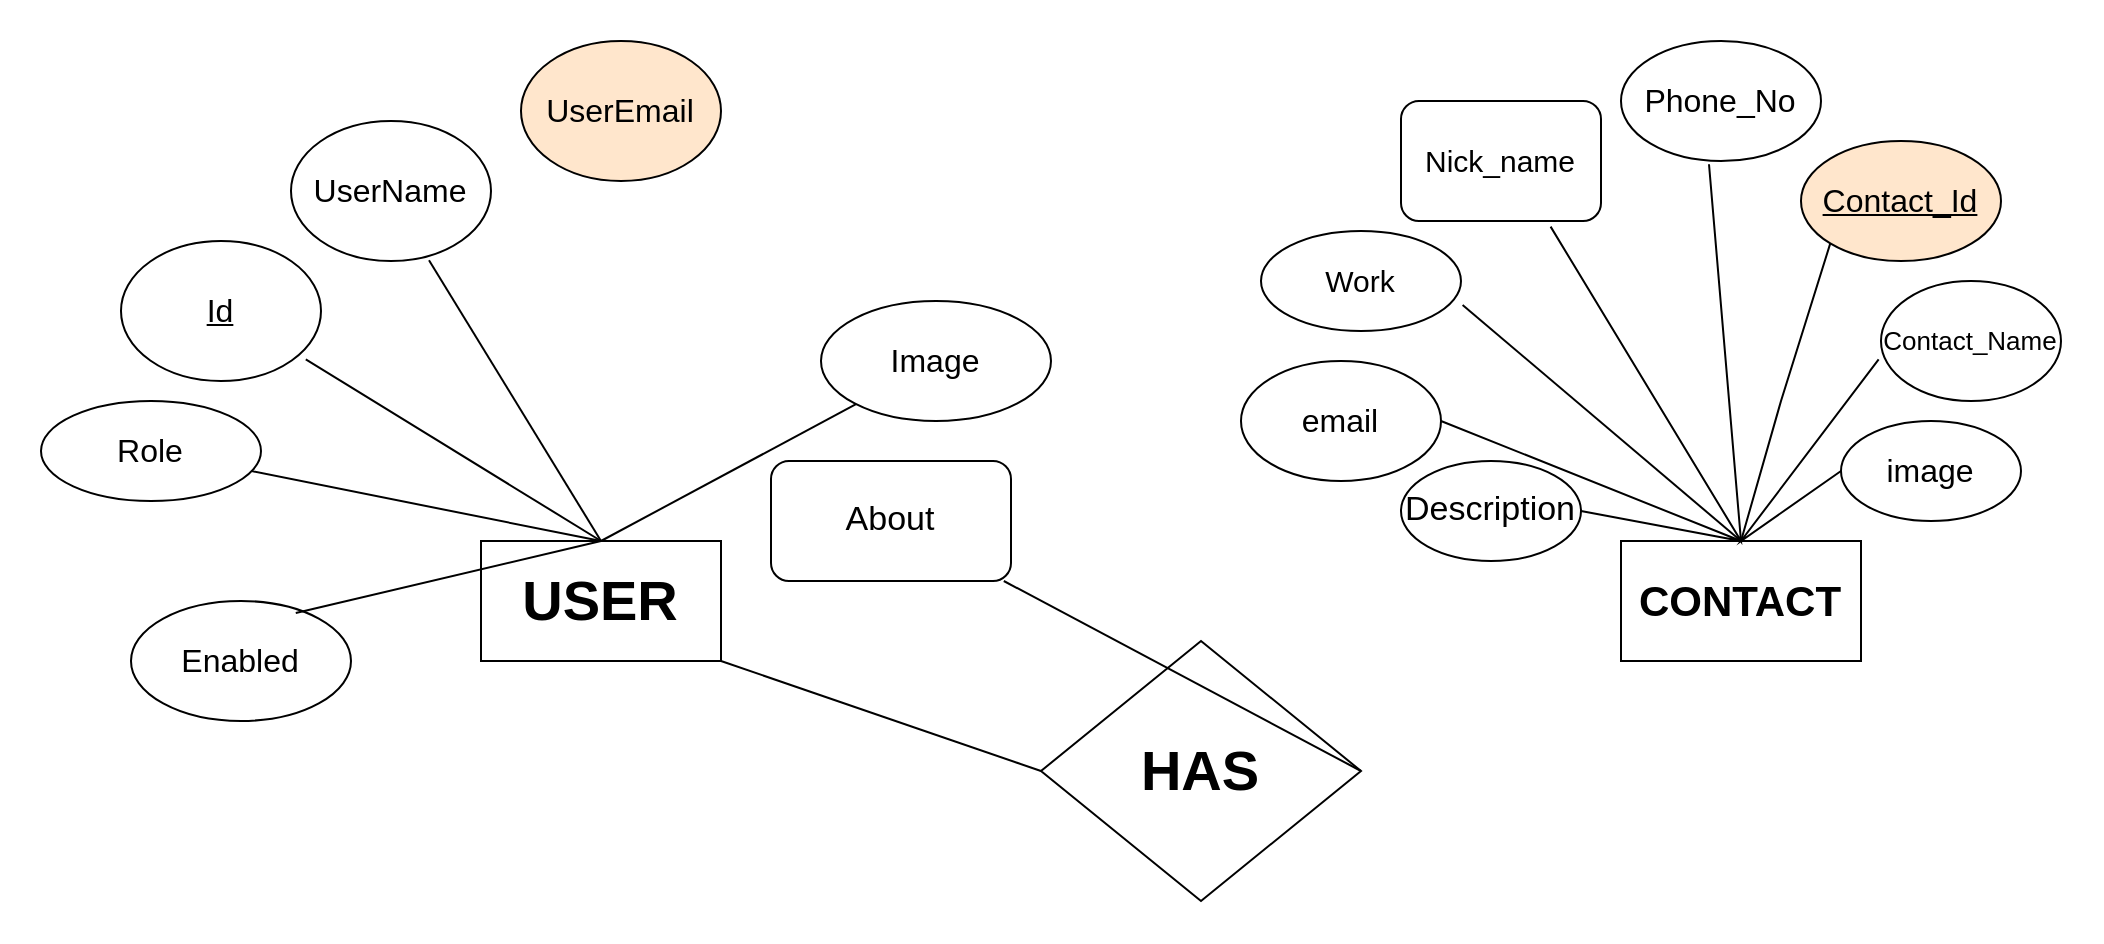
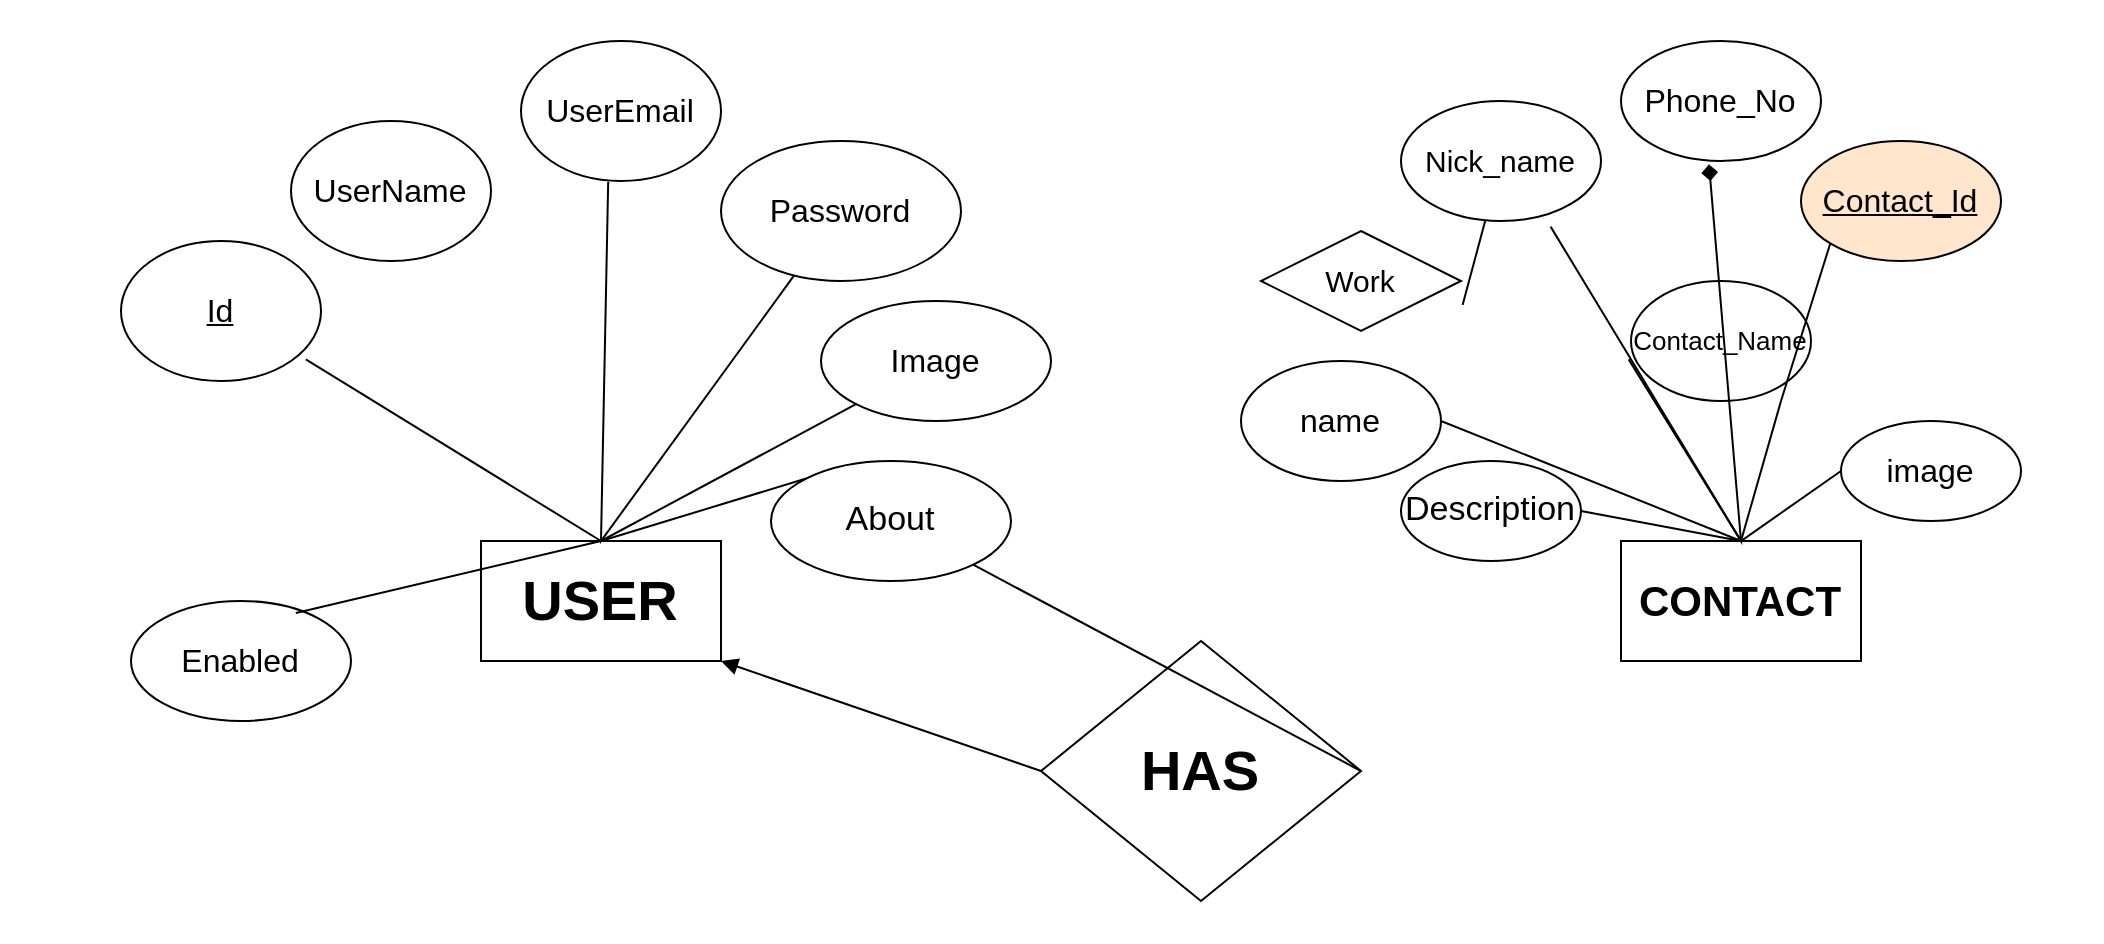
(621, 111) -> (621, 111)
(1501, 161) -> (1501, 161)
(1710, 172) -> (1710, 180)
none -> (841, 211)
(1361, 281) -> (1361, 281)
(1971, 341) -> (1721, 341)
none -> (605, 358)
(513, 398) -> none
(1596, 418) -> (1474, 263)
(1341, 421) -> (1341, 421)
(151, 451) -> none
(421, 505) -> none
none -> (712, 507)
(891, 521) -> (891, 521)
(730, 664) -> (737, 667)
